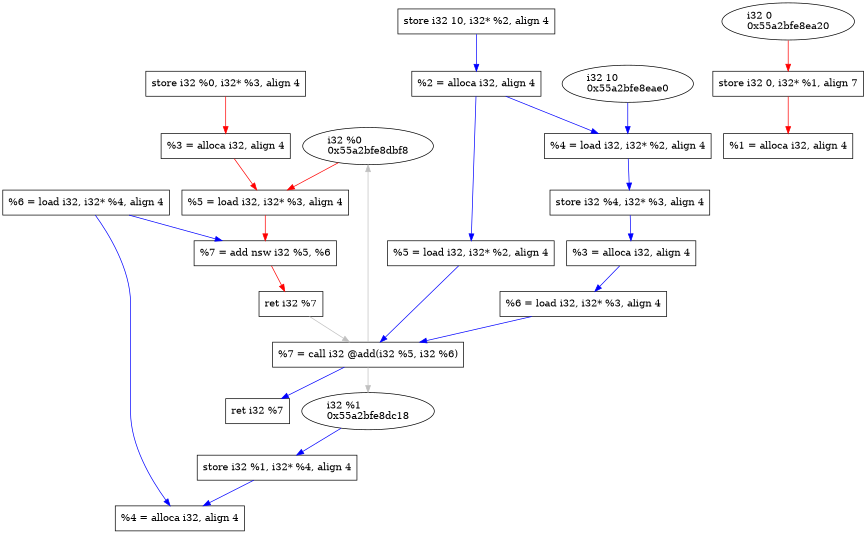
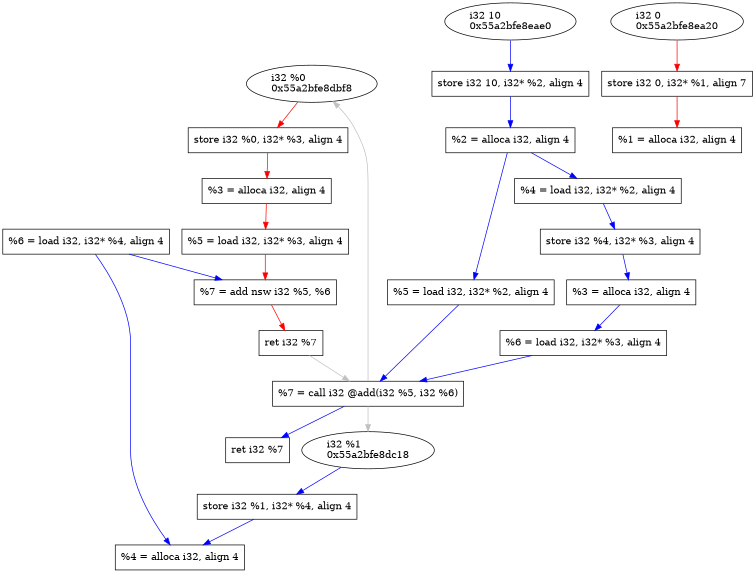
(628, 115) -> (510, 52)
(316, 175) -> (290, 112)
